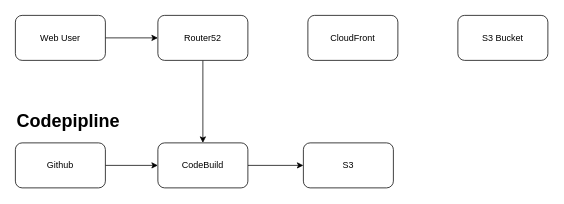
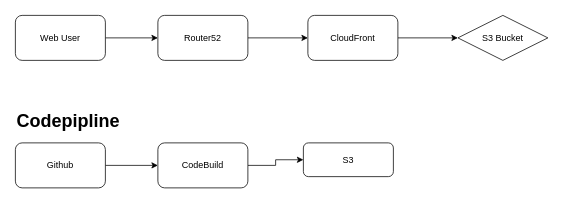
none -> (451, 38)
(503, 38) -> (503, 38)
(203, 136) -> (301, 38)
(348, 165) -> (348, 160)
